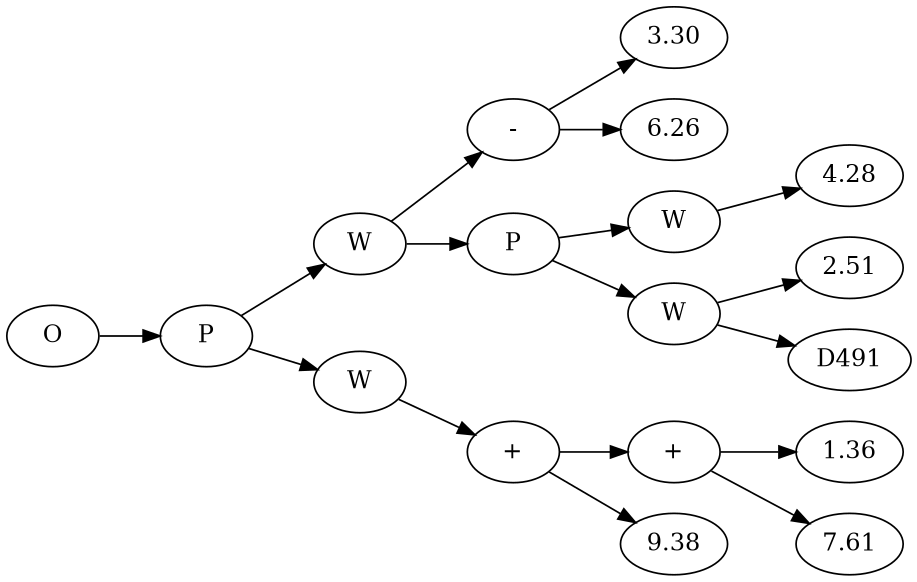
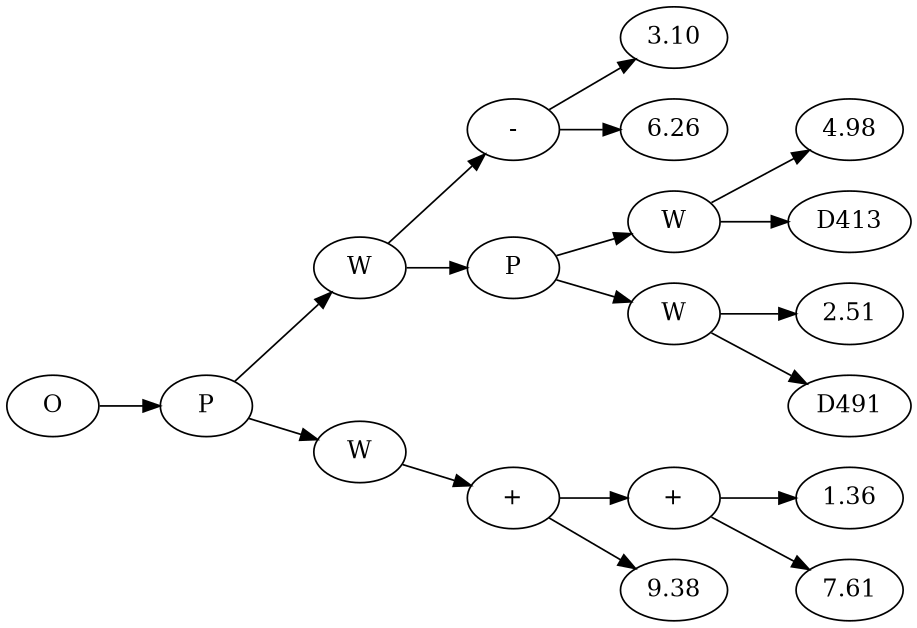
(674, 38) -> (674, 38)
(850, 176) -> (850, 130)
none -> (850, 222)
